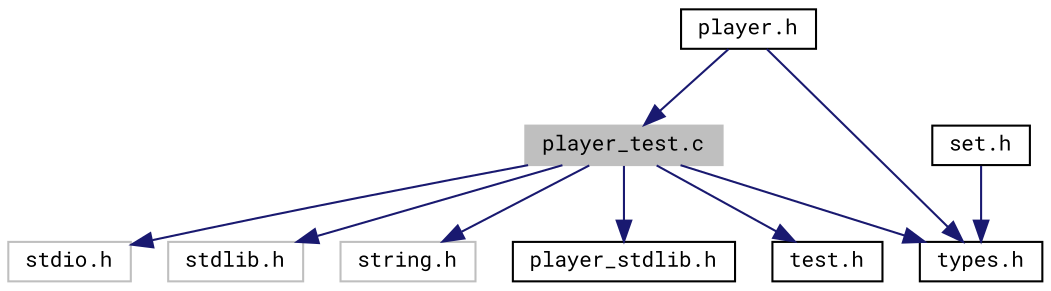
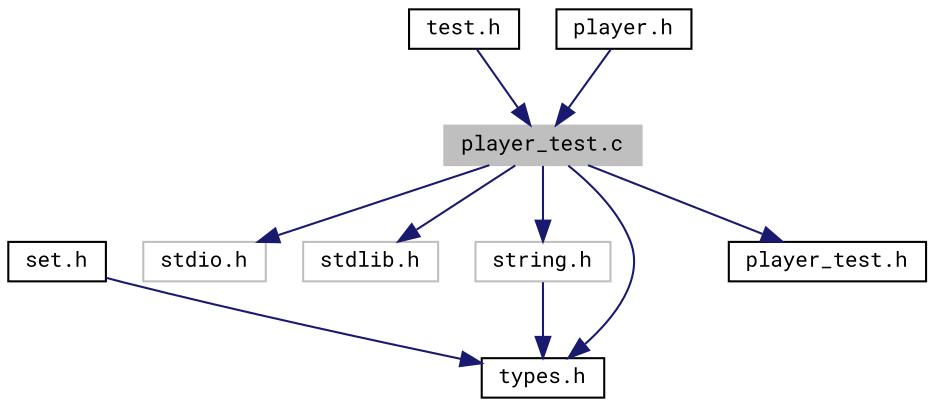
(857, 138) -> (543, 309)
(717, 198) -> (498, 79)
(624, 262) -> (827, 262)
